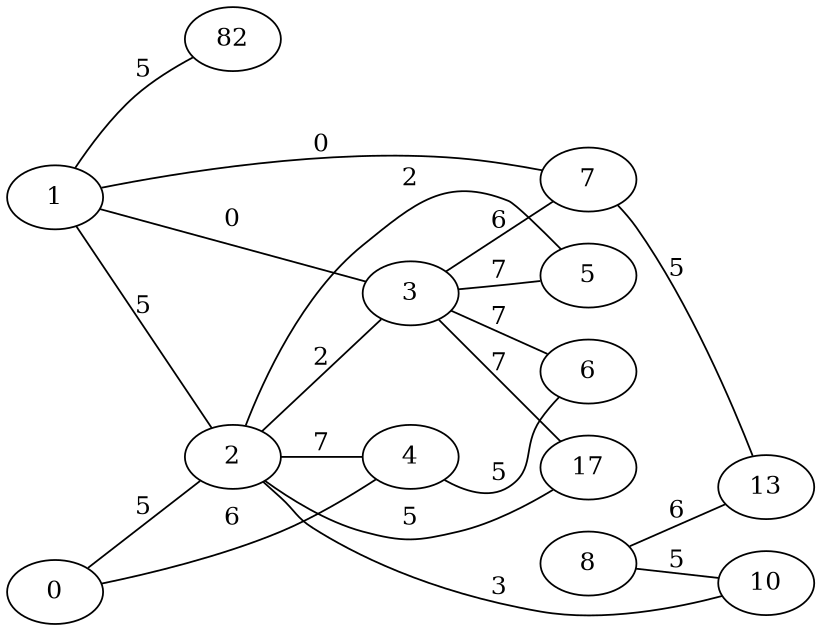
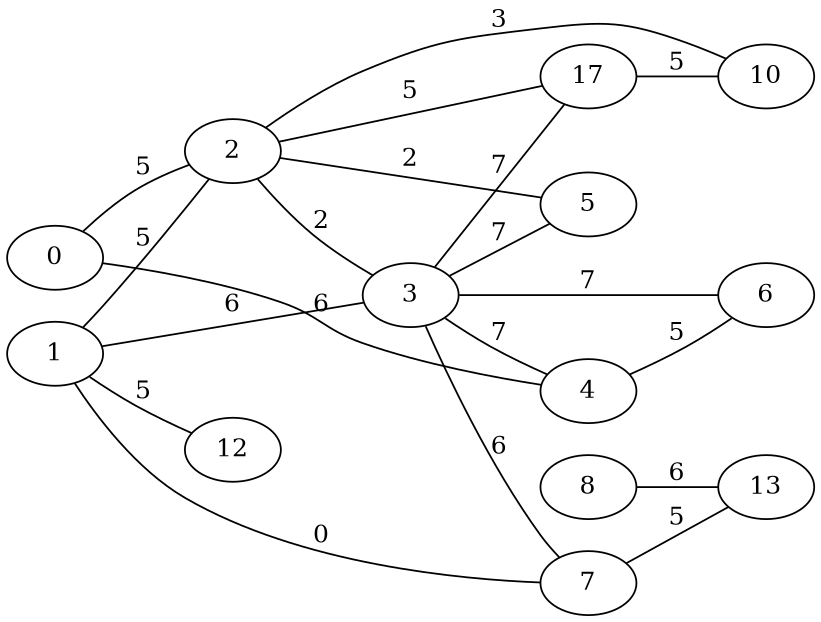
(233, 39) -> (233, 450)
(233, 220) -> (233, 305)
(322, 457) -> (495, 349)
(677, 573) -> (677, 76)
